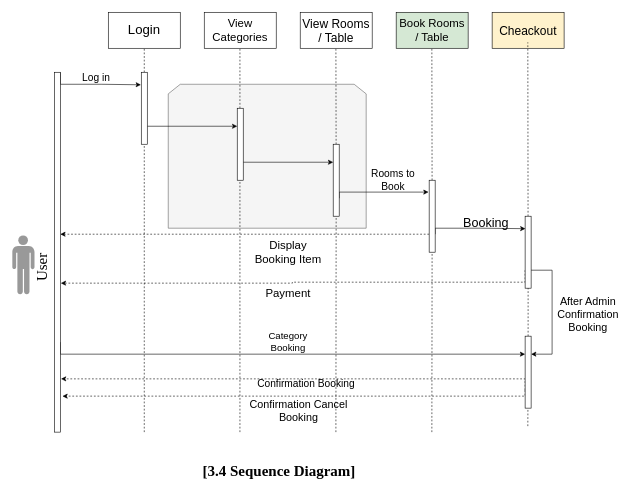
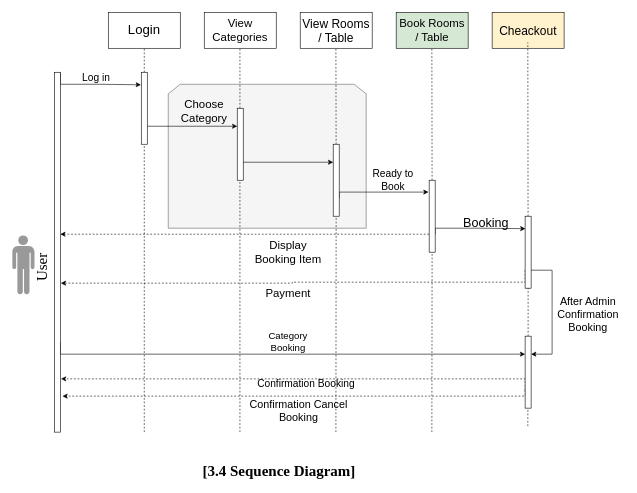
none -> (204, 111)
(393, 180) -> (393, 180)
